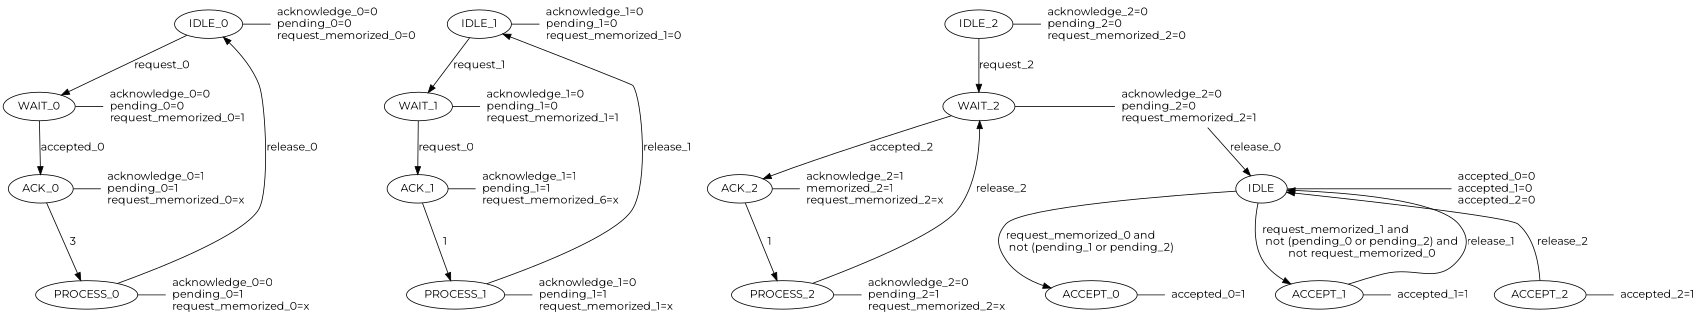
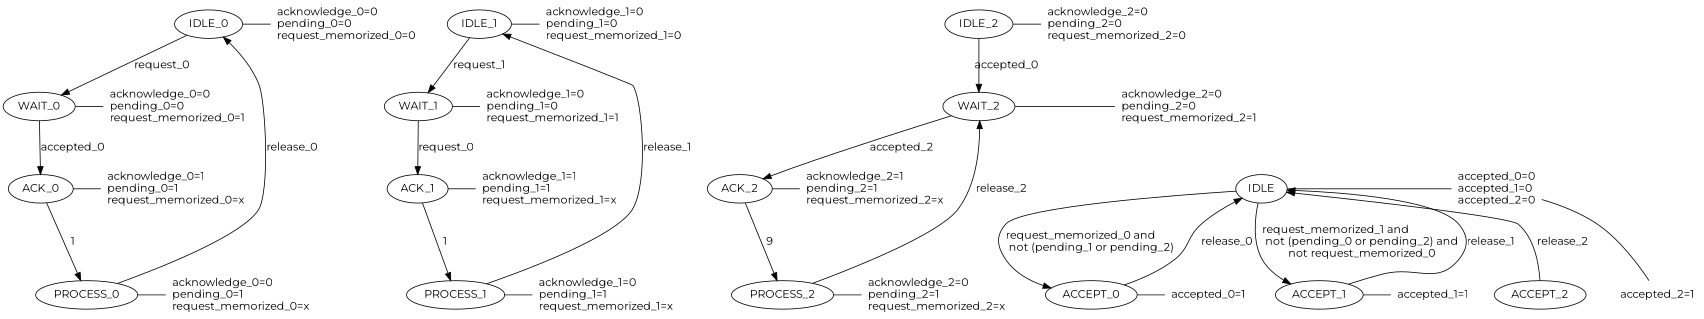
(1007, 65) -> (1007, 65)
(1226, 149) -> (1184, 249)
(551, 189) -> (551, 189)
(875, 189) -> (875, 189)
(73, 242) -> (73, 242)
(770, 242) -> (770, 242)
(1600, 295) -> (1604, 229)
